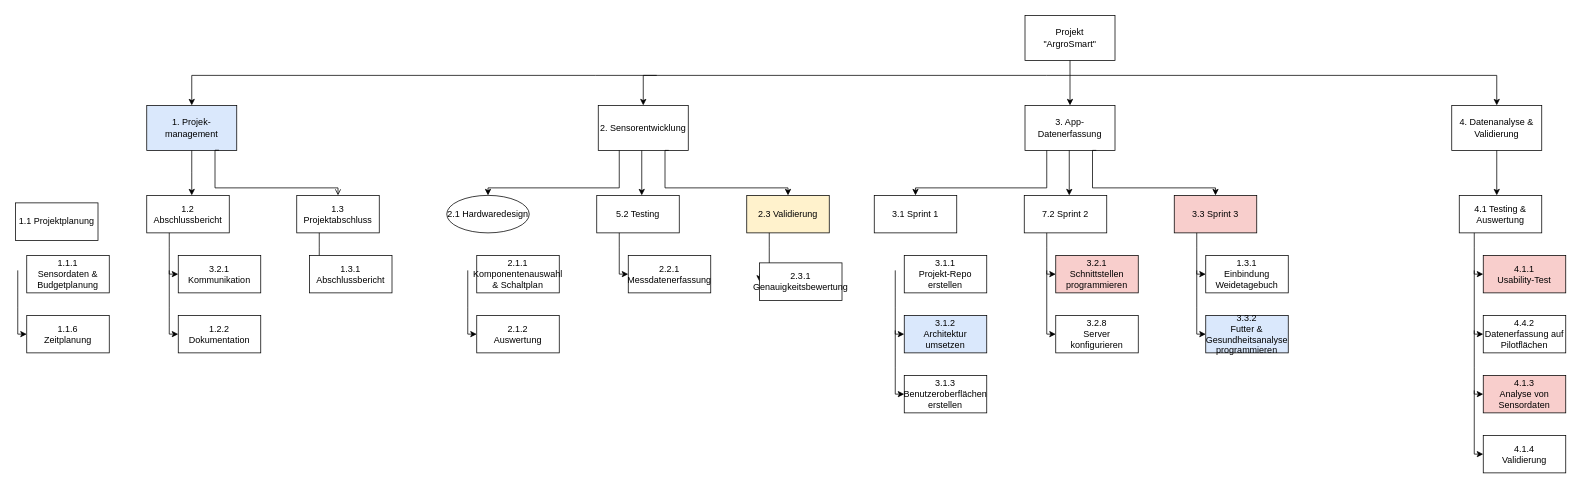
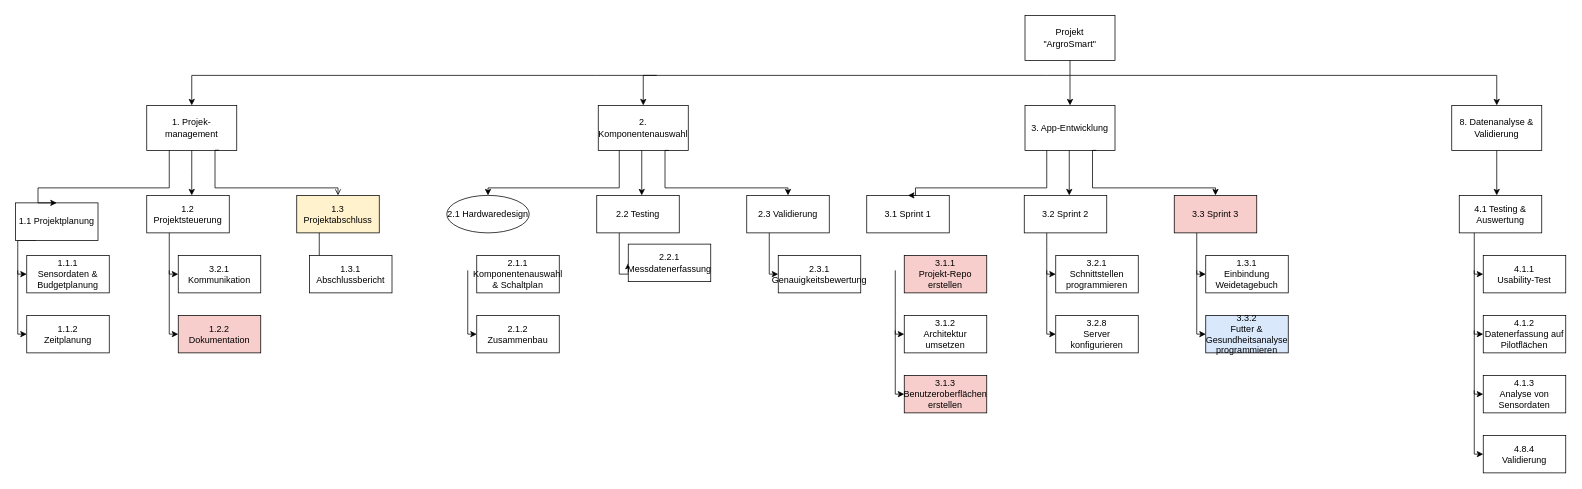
(192, 128) -> (192, 128)
(643, 128) -> (643, 128)
(1070, 128) -> (1070, 128)
(1497, 128) -> (1497, 128)
none -> (169, 171)
(188, 214) -> (188, 214)
(338, 214) -> (338, 214)
(638, 214) -> (638, 214)
(788, 214) -> (788, 214)
(915, 214) -> (908, 214)
(1065, 214) -> (1065, 214)
none -> (18, 259)
(669, 274) -> (669, 263)
(945, 274) -> (945, 274)
(1097, 274) -> (1097, 274)
(1524, 274) -> (1524, 274)
(801, 282) -> (819, 274)
(68, 334) -> (68, 334)
(219, 334) -> (219, 334)
(518, 334) -> (518, 334)
(945, 334) -> (945, 334)
(1524, 334) -> (1524, 334)
(945, 394) -> (945, 394)
(1524, 394) -> (1524, 394)
(1524, 454) -> (1524, 454)
